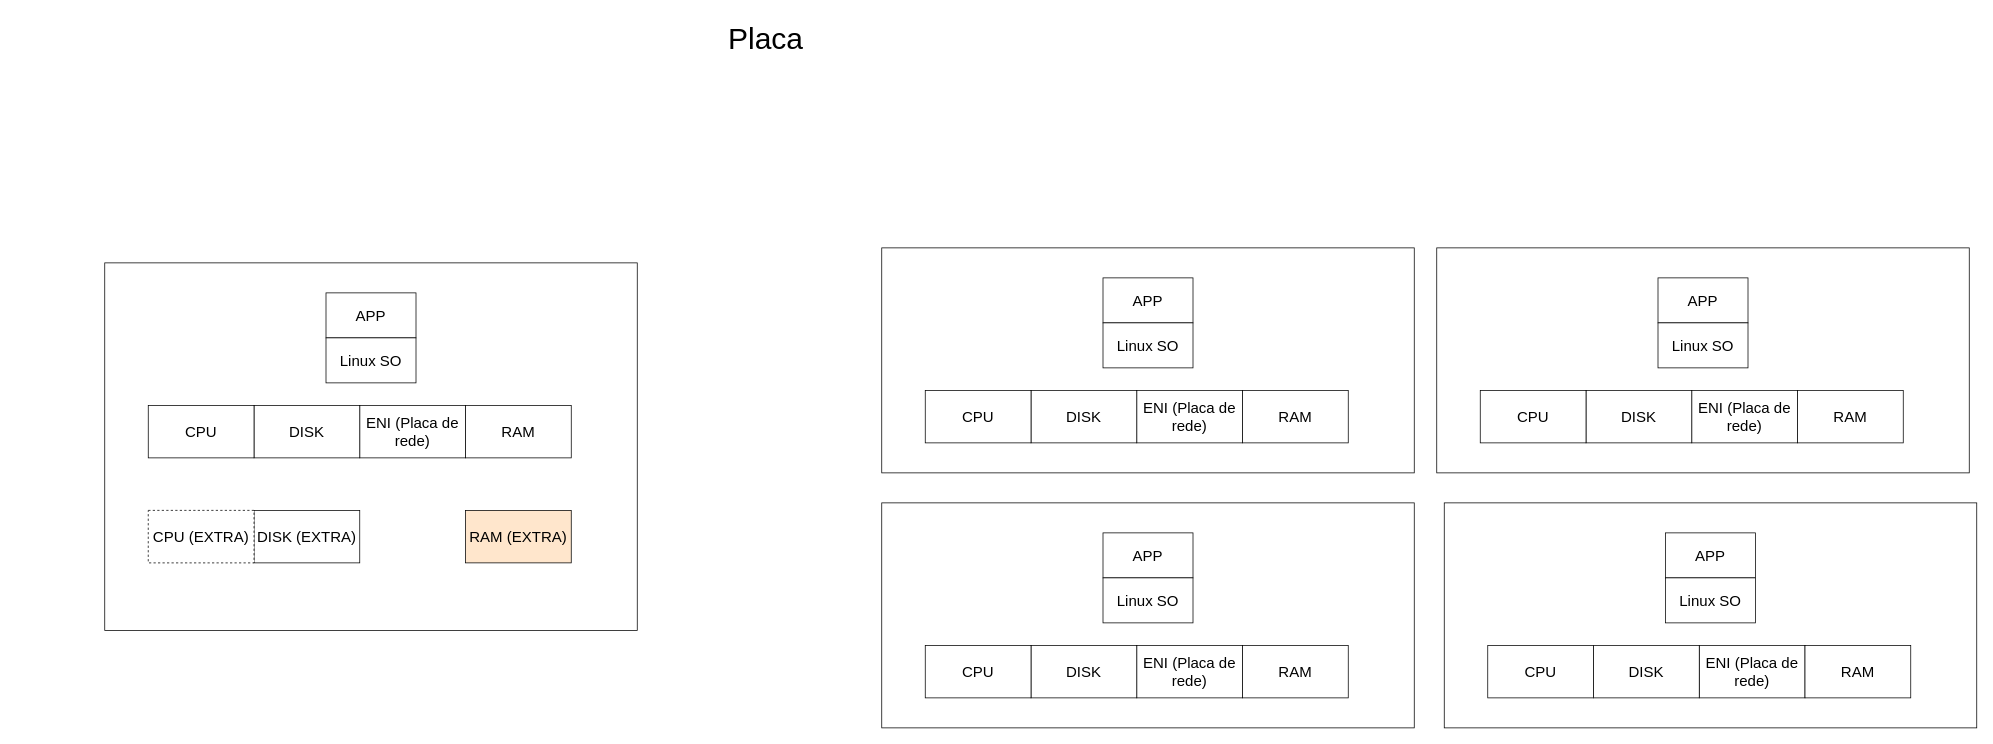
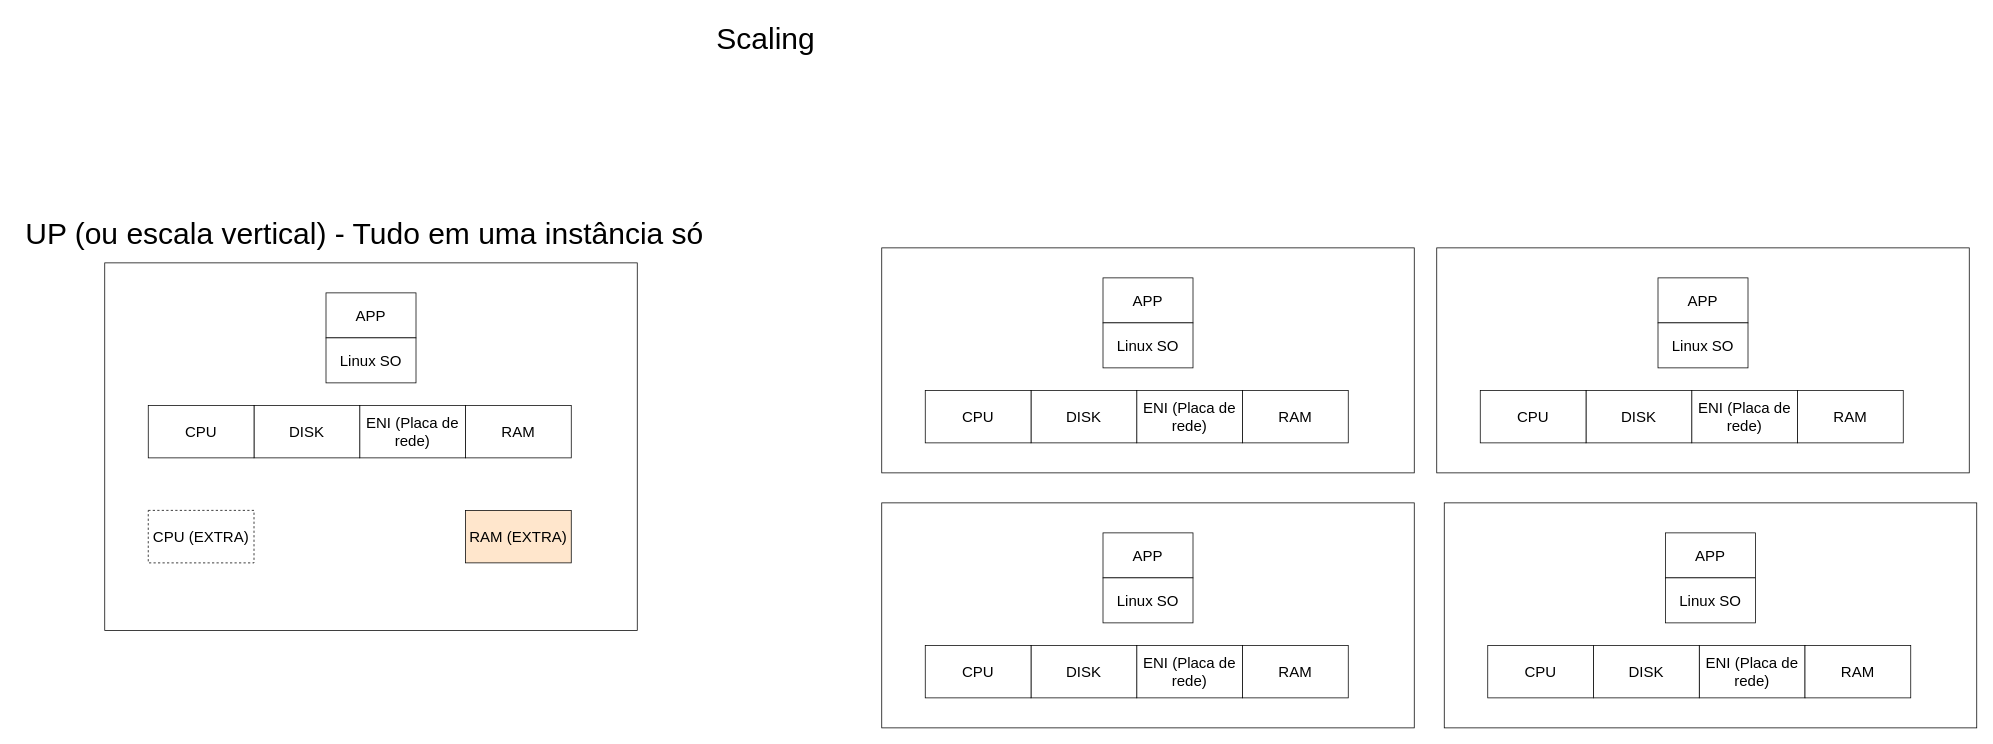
(766, 38) -> (766, 38)
none -> (364, 233)
(307, 537) -> none
